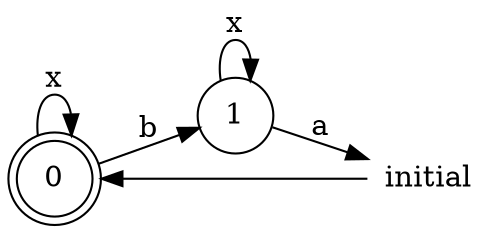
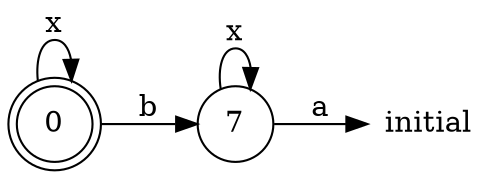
(236, 116) -> (236, 124)
(245, 179) -> none
